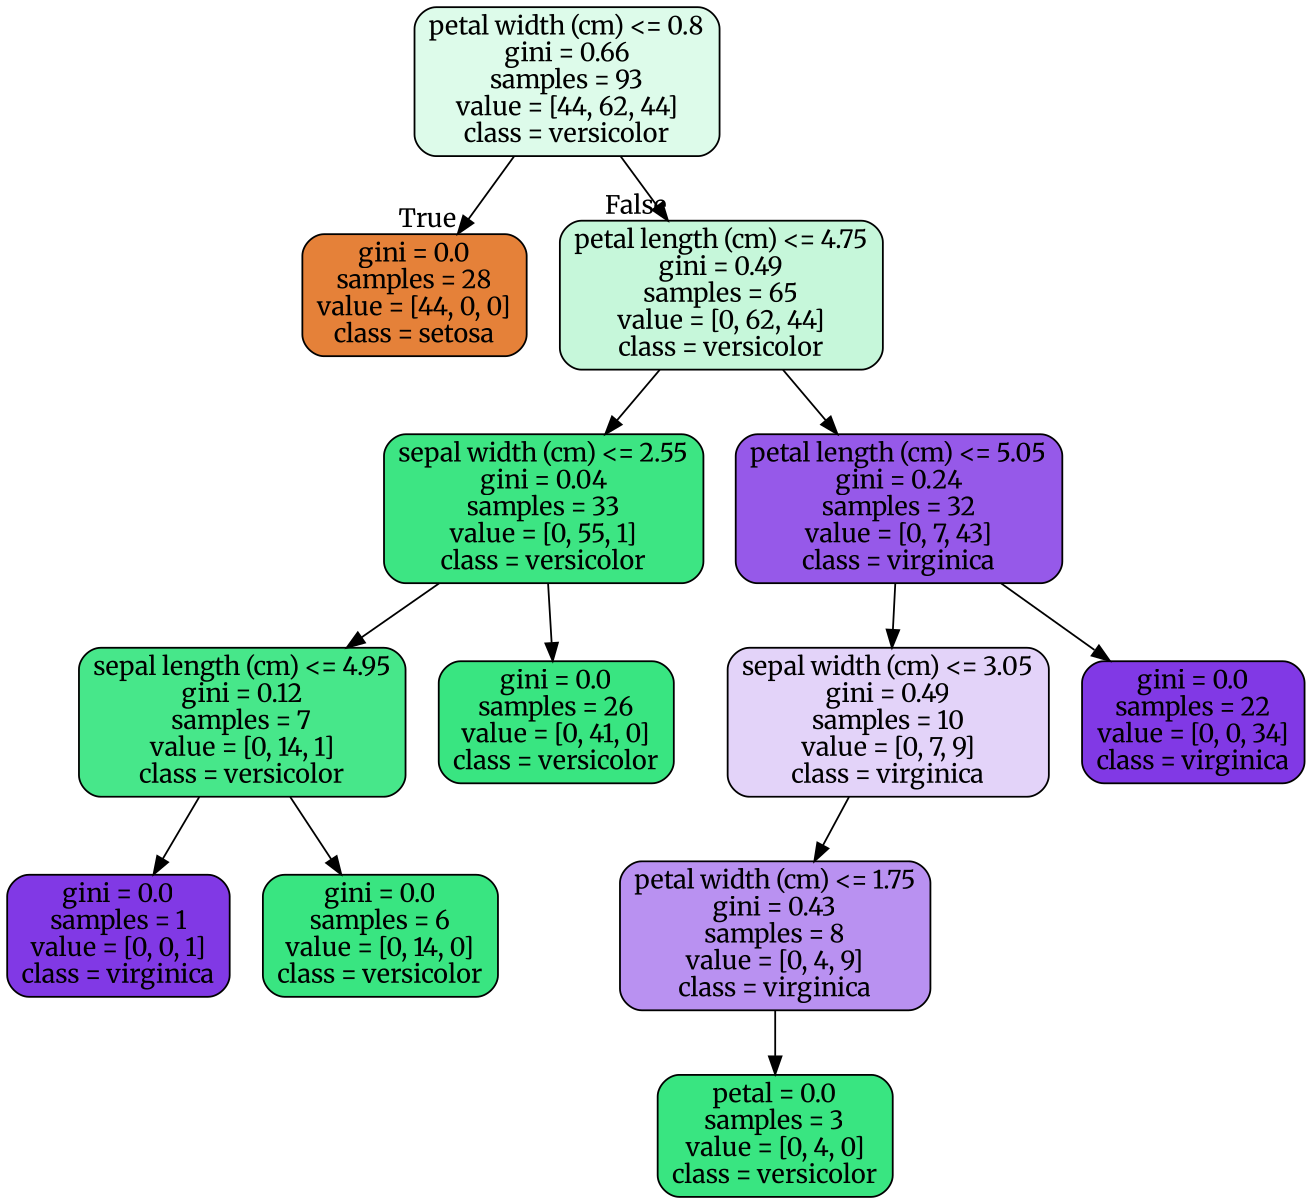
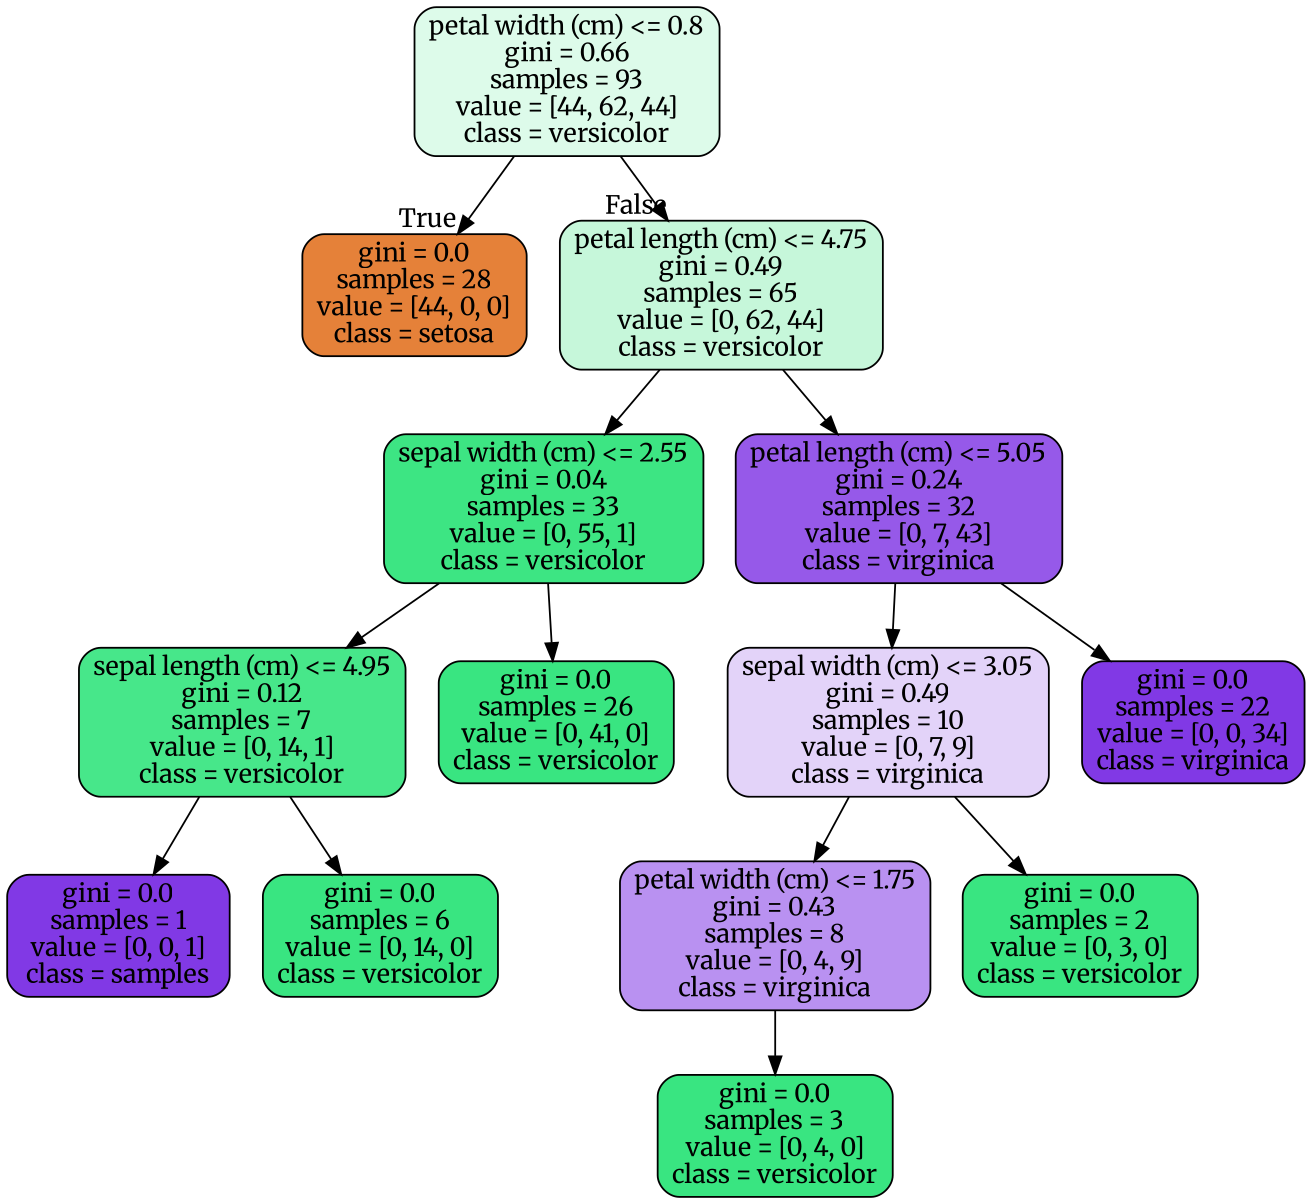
(118, 936) -> (118, 936)
none -> (1080, 936)
(775, 1136) -> (775, 1136)
